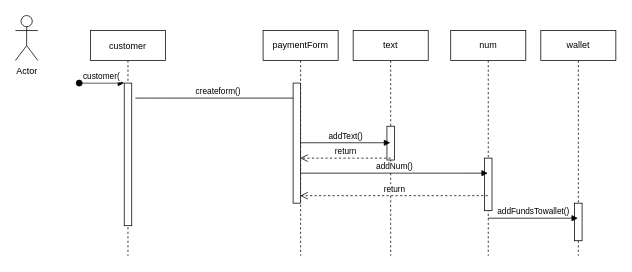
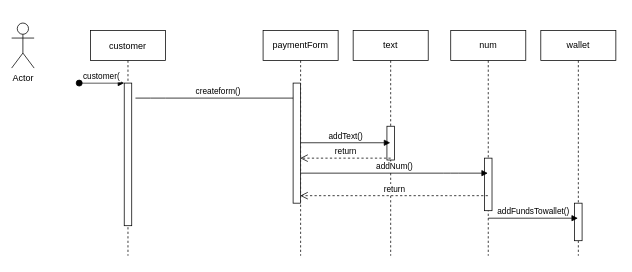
(27, 38) -> (23, 45)
